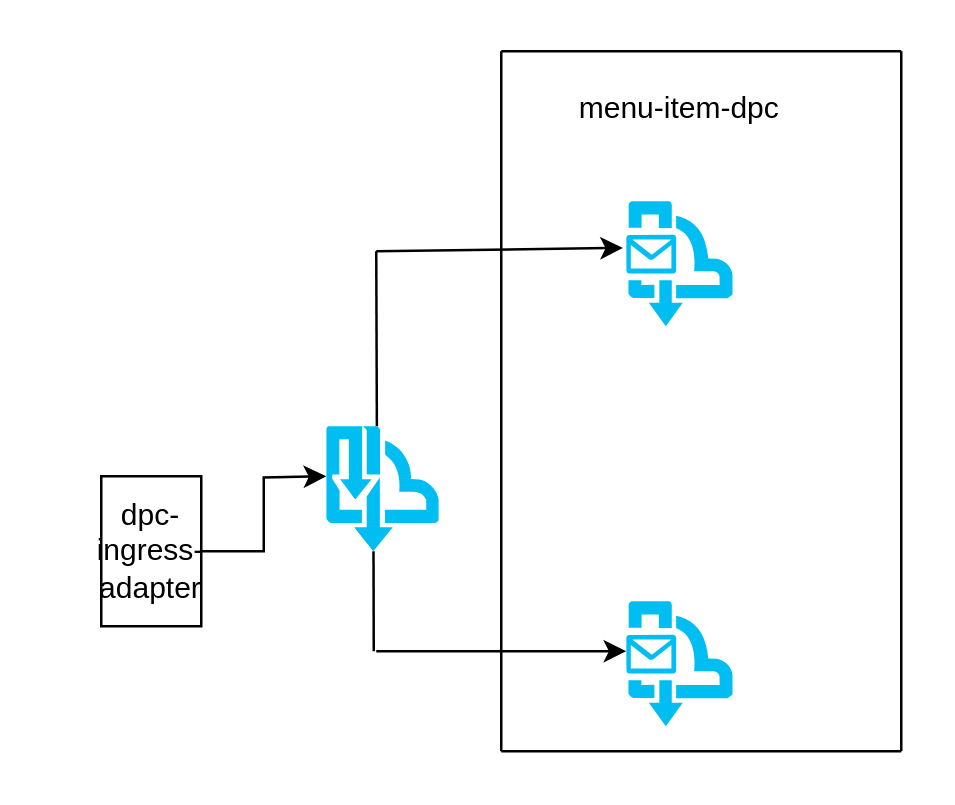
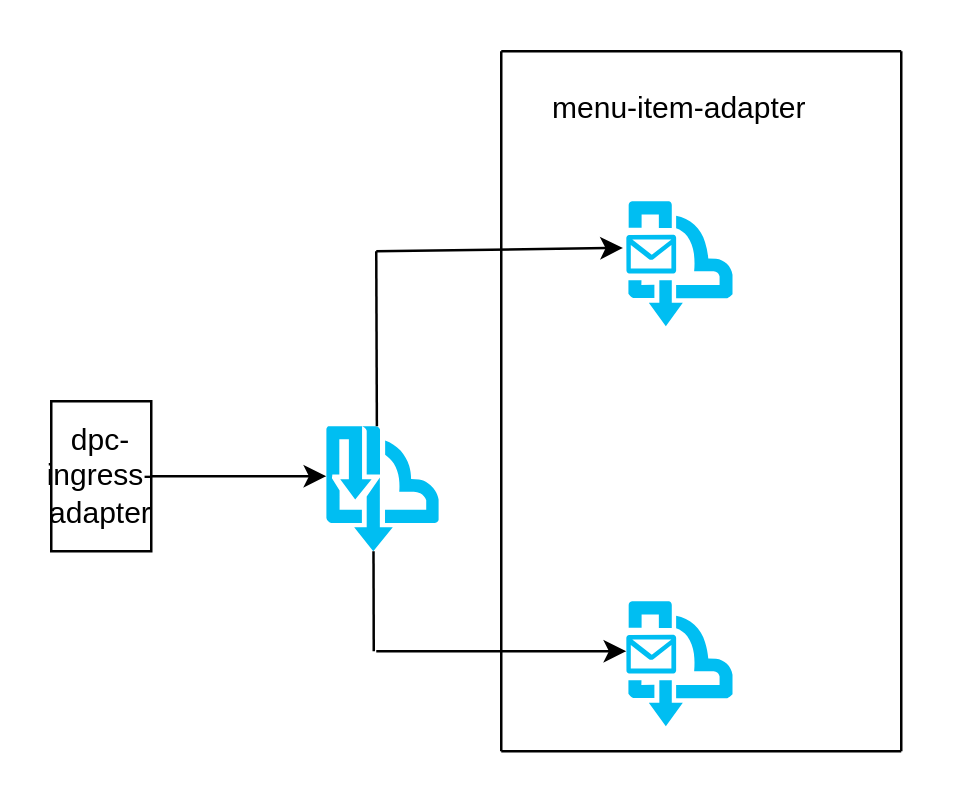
(680, 109) -> (680, 109)
(151, 551) -> (101, 476)
